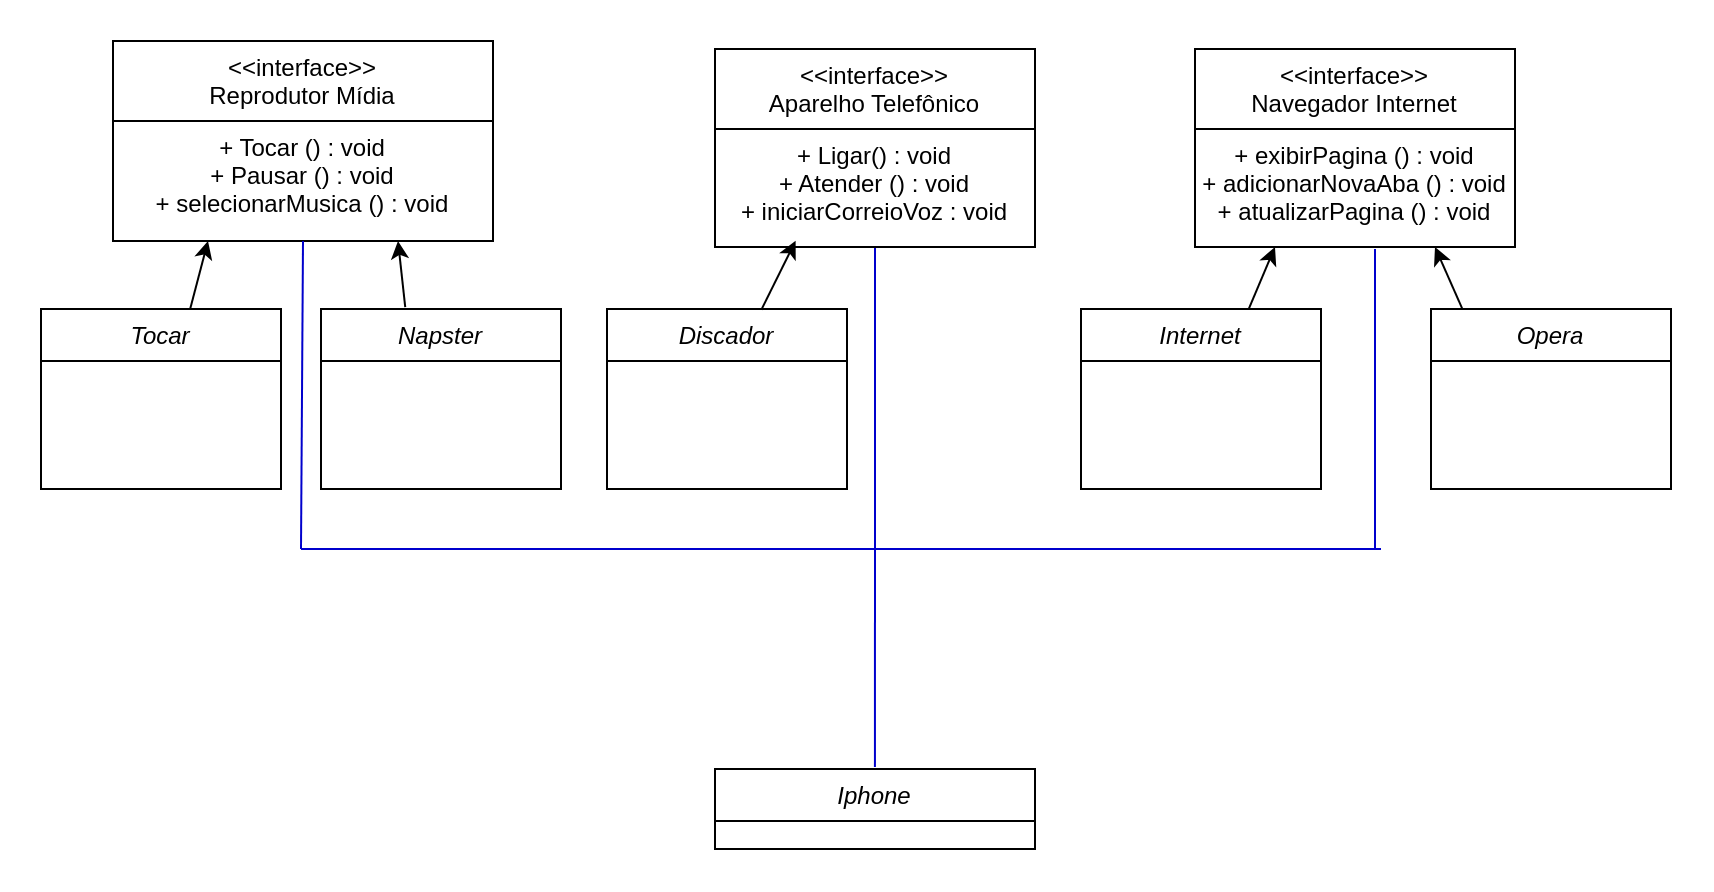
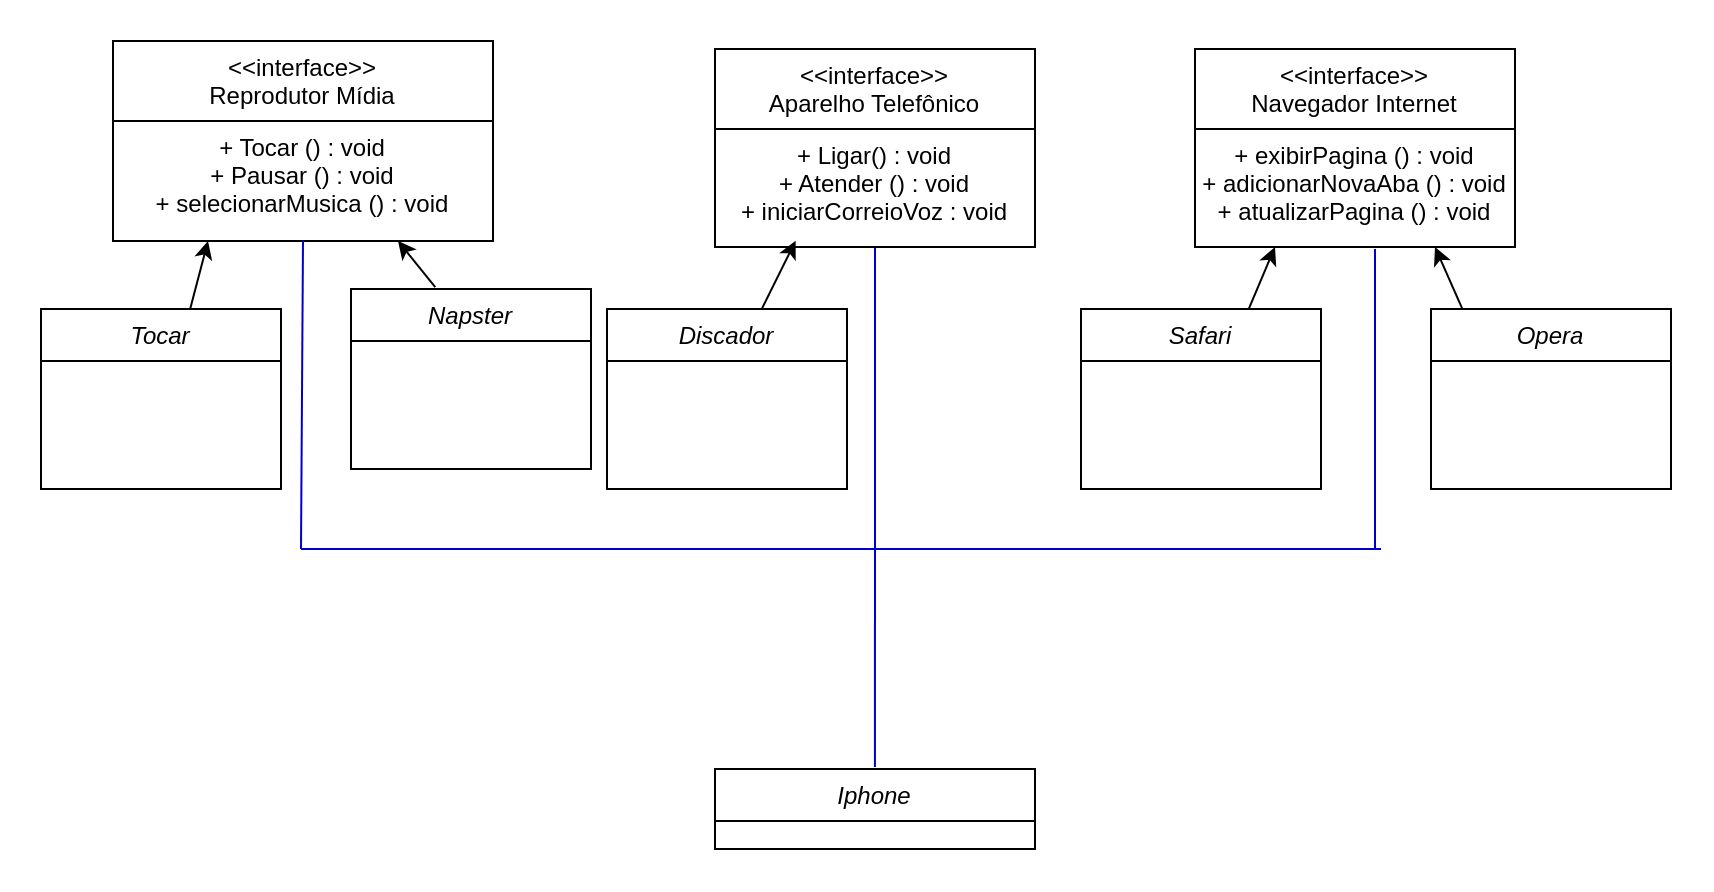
(1200, 336) -> (1200, 336)
(441, 399) -> (471, 379)
